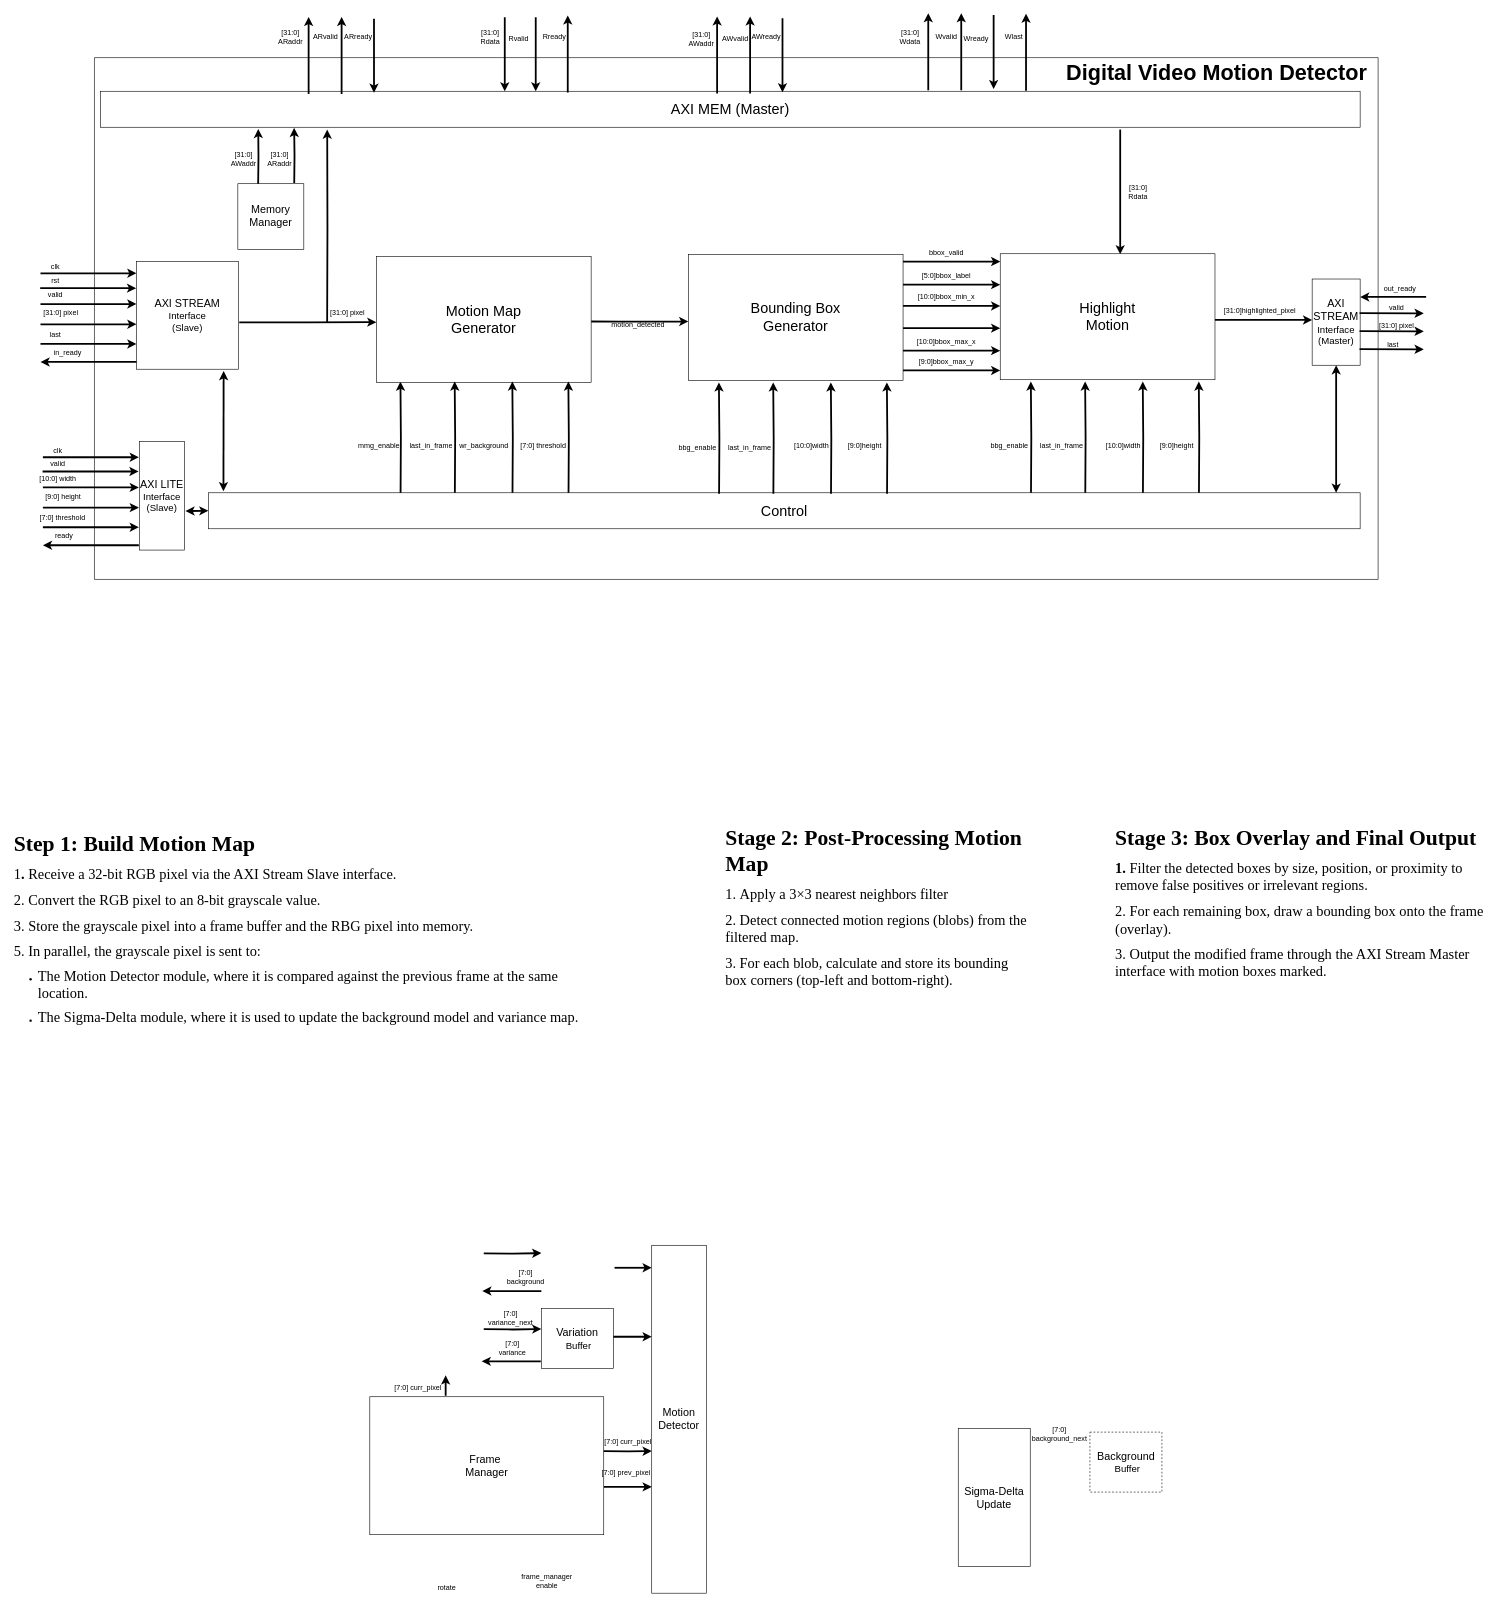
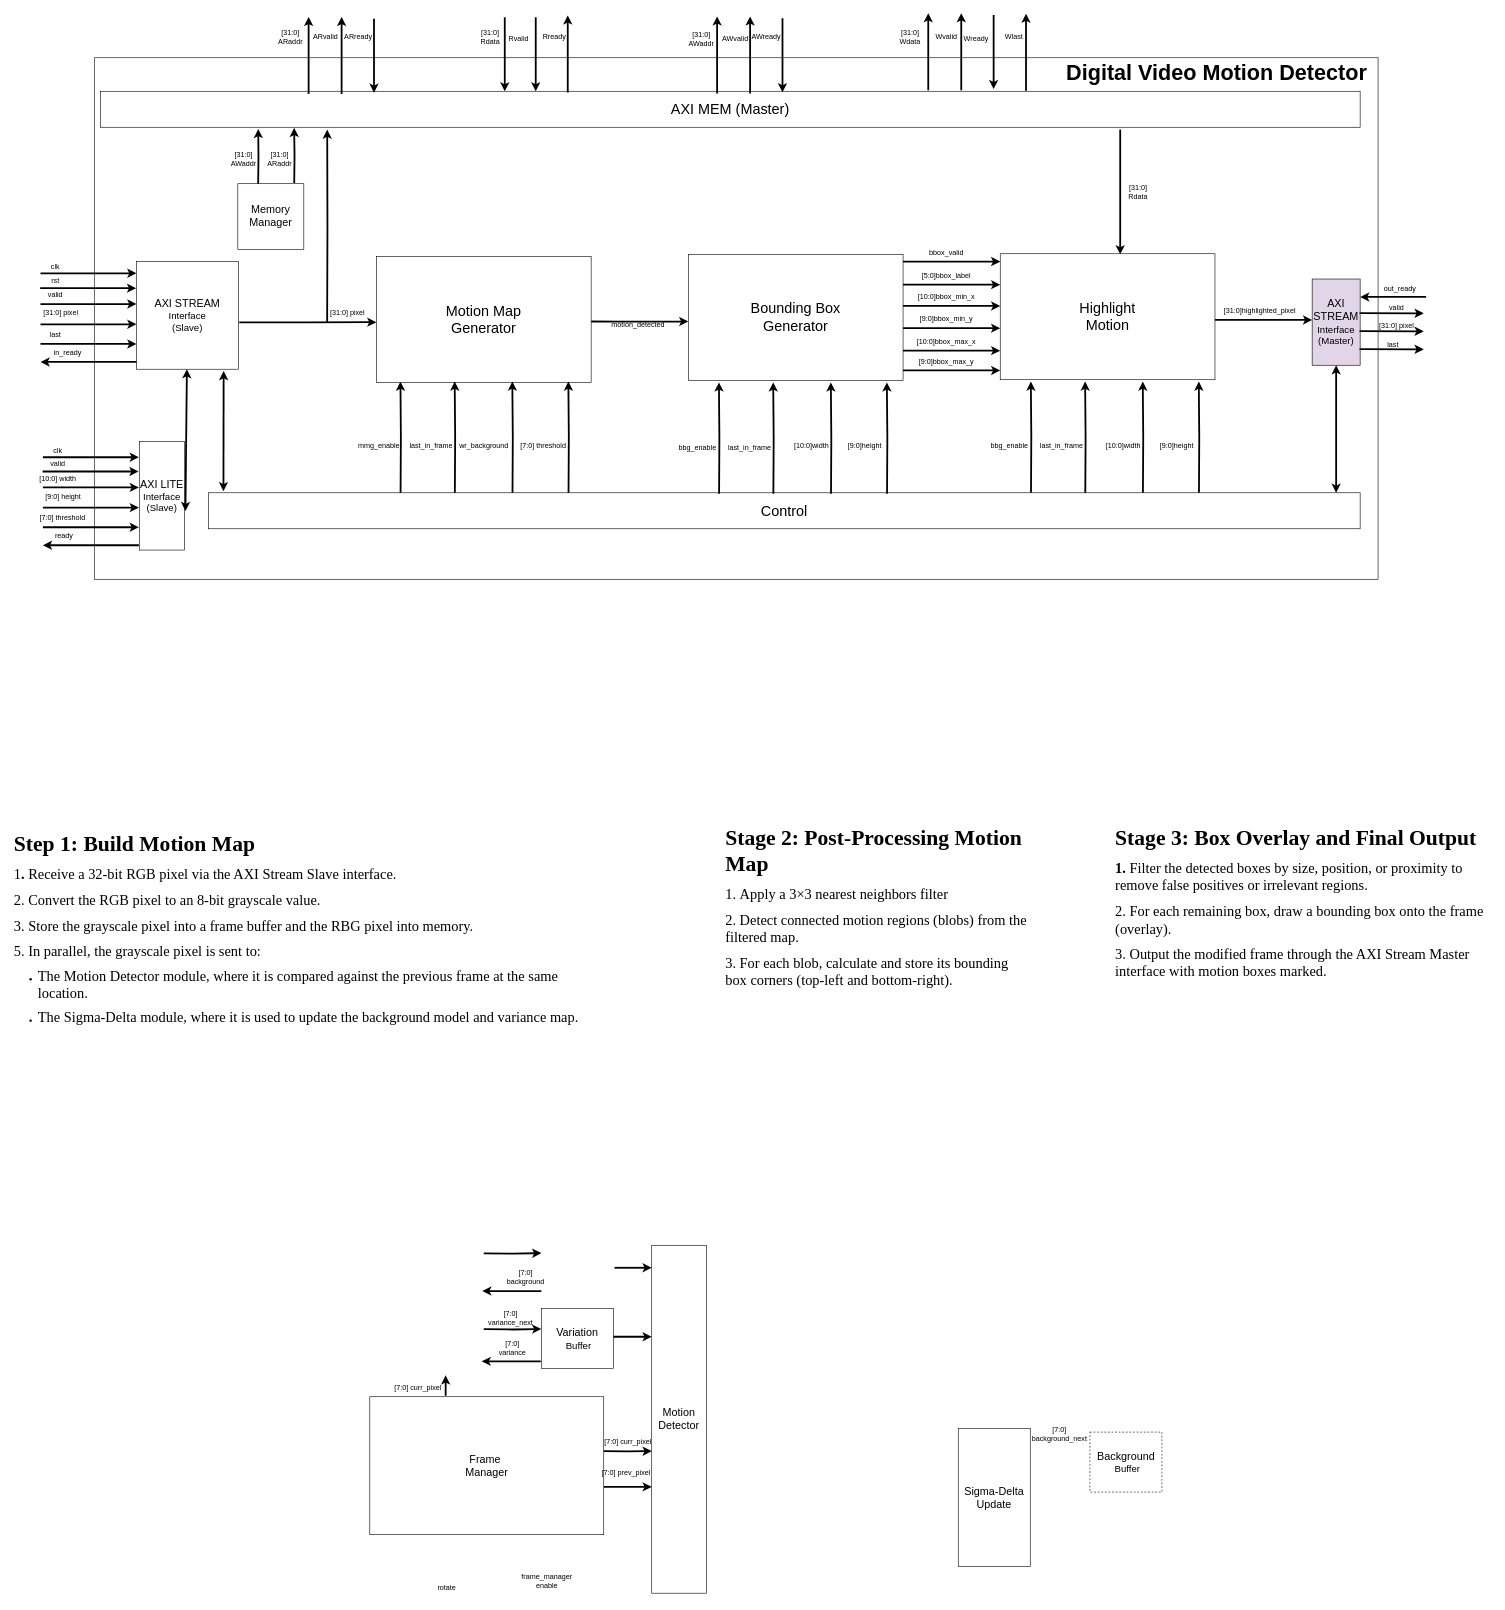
none -> (947, 319)
(1337, 322) -> (1337, 322)
(197, 511) -> (186, 440)
